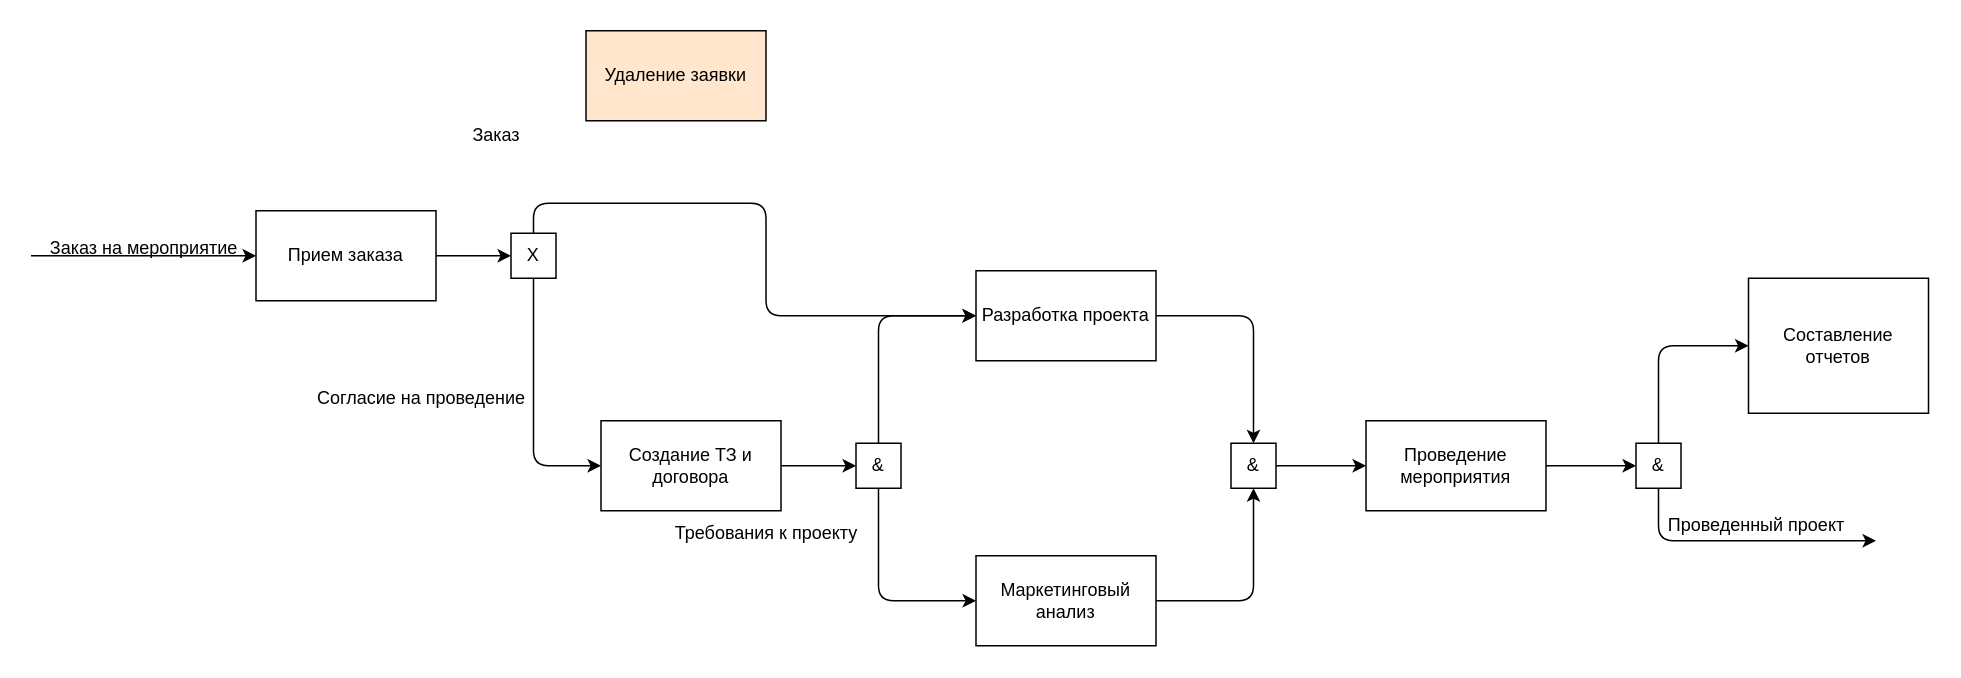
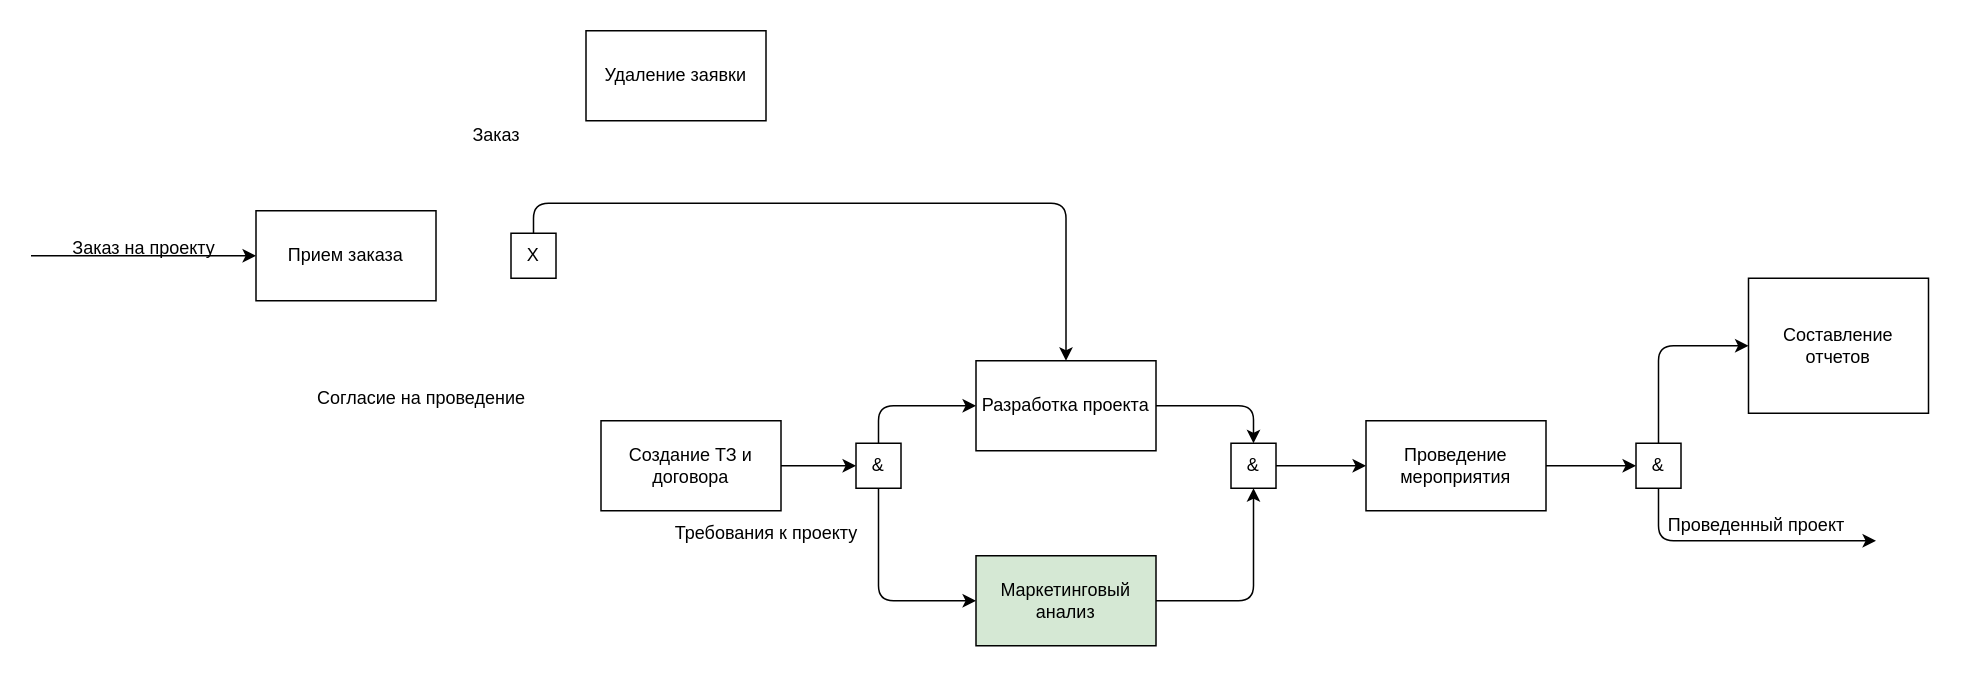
(676, 76) -> (676, 76)
(144, 248) -> (144, 248)
(468, 256) -> none
(1066, 316) -> (1066, 406)
(533, 396) -> none
(1066, 601) -> (1066, 601)
